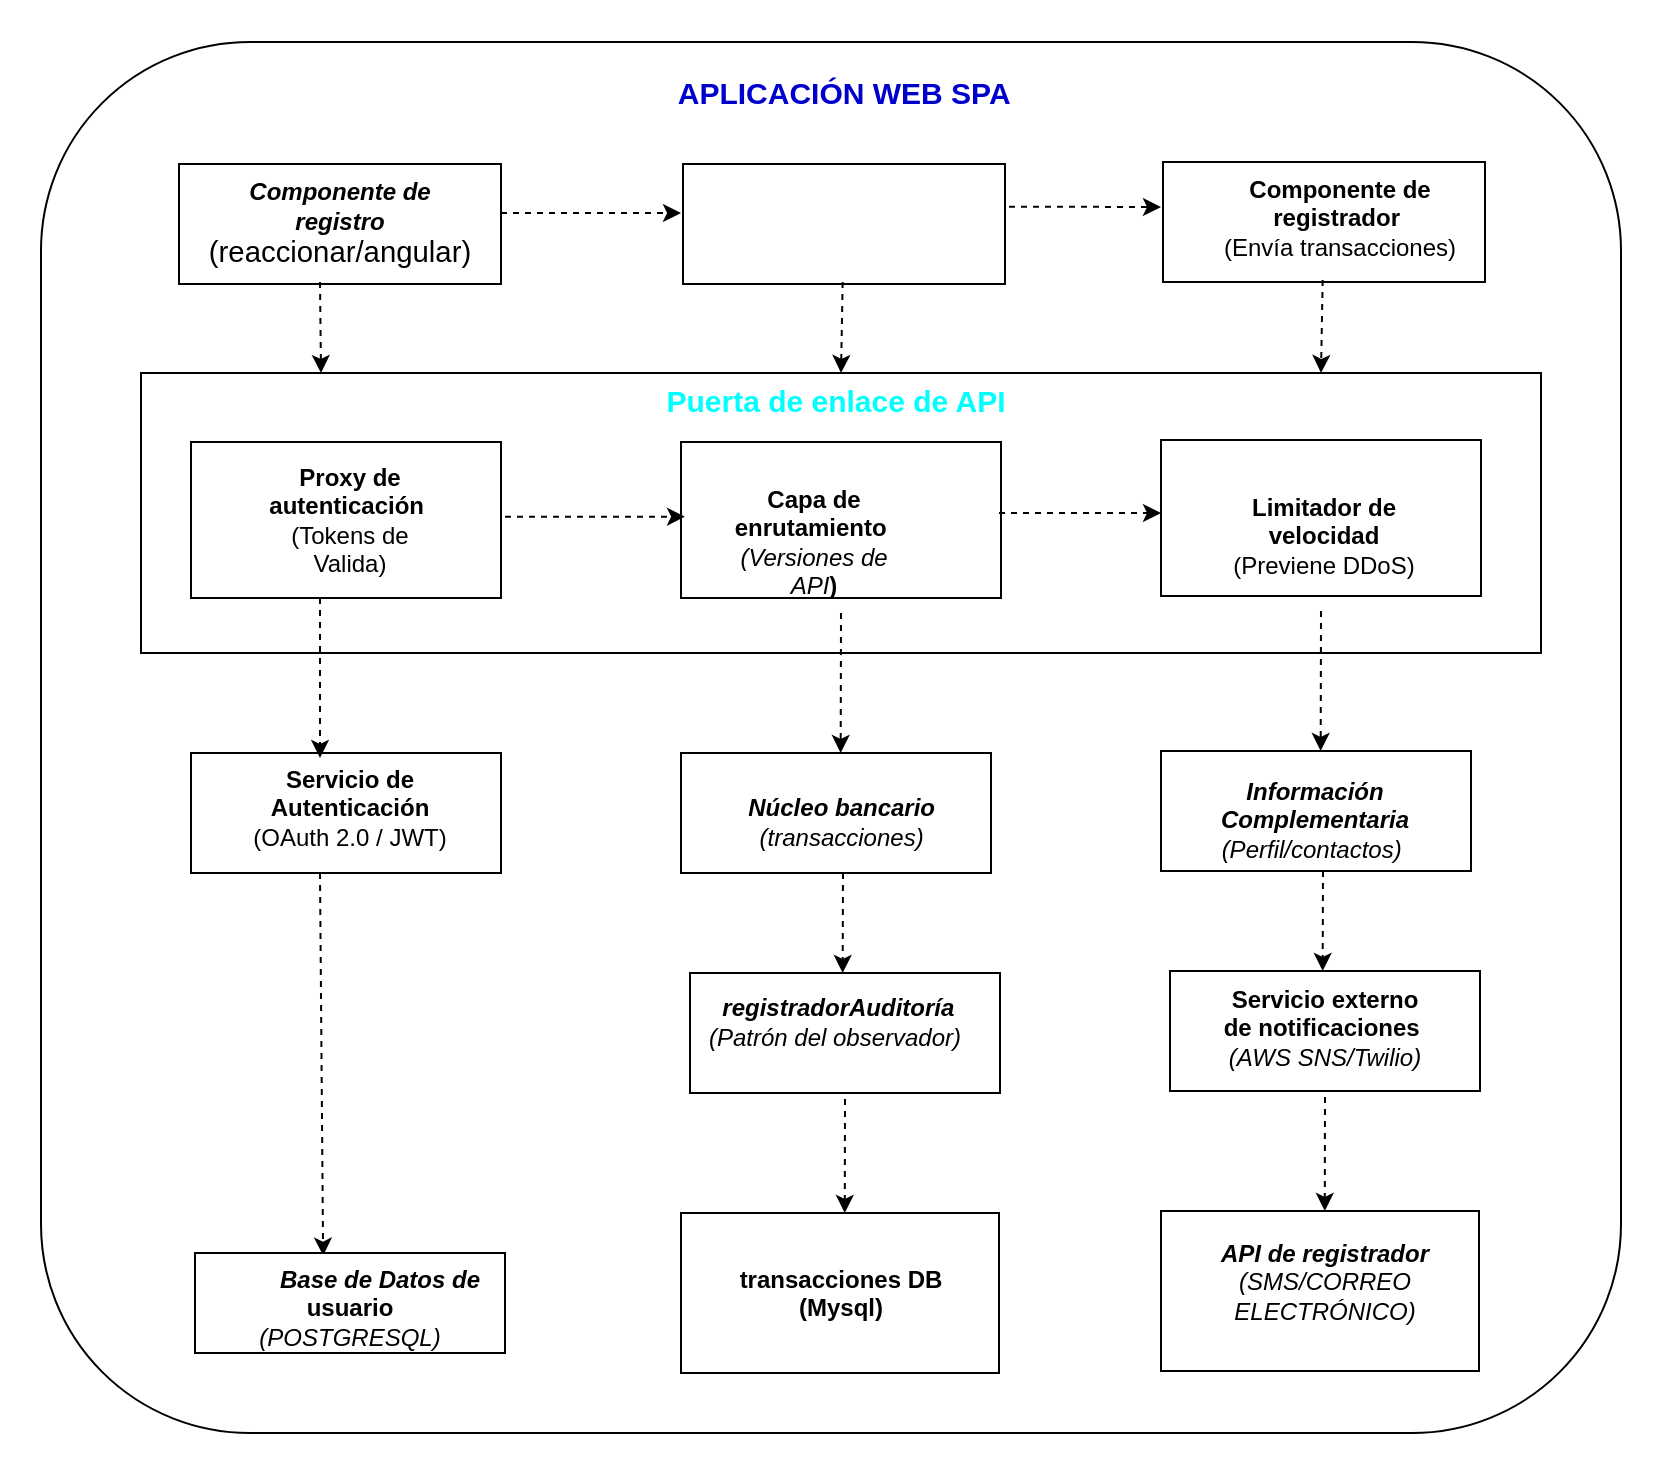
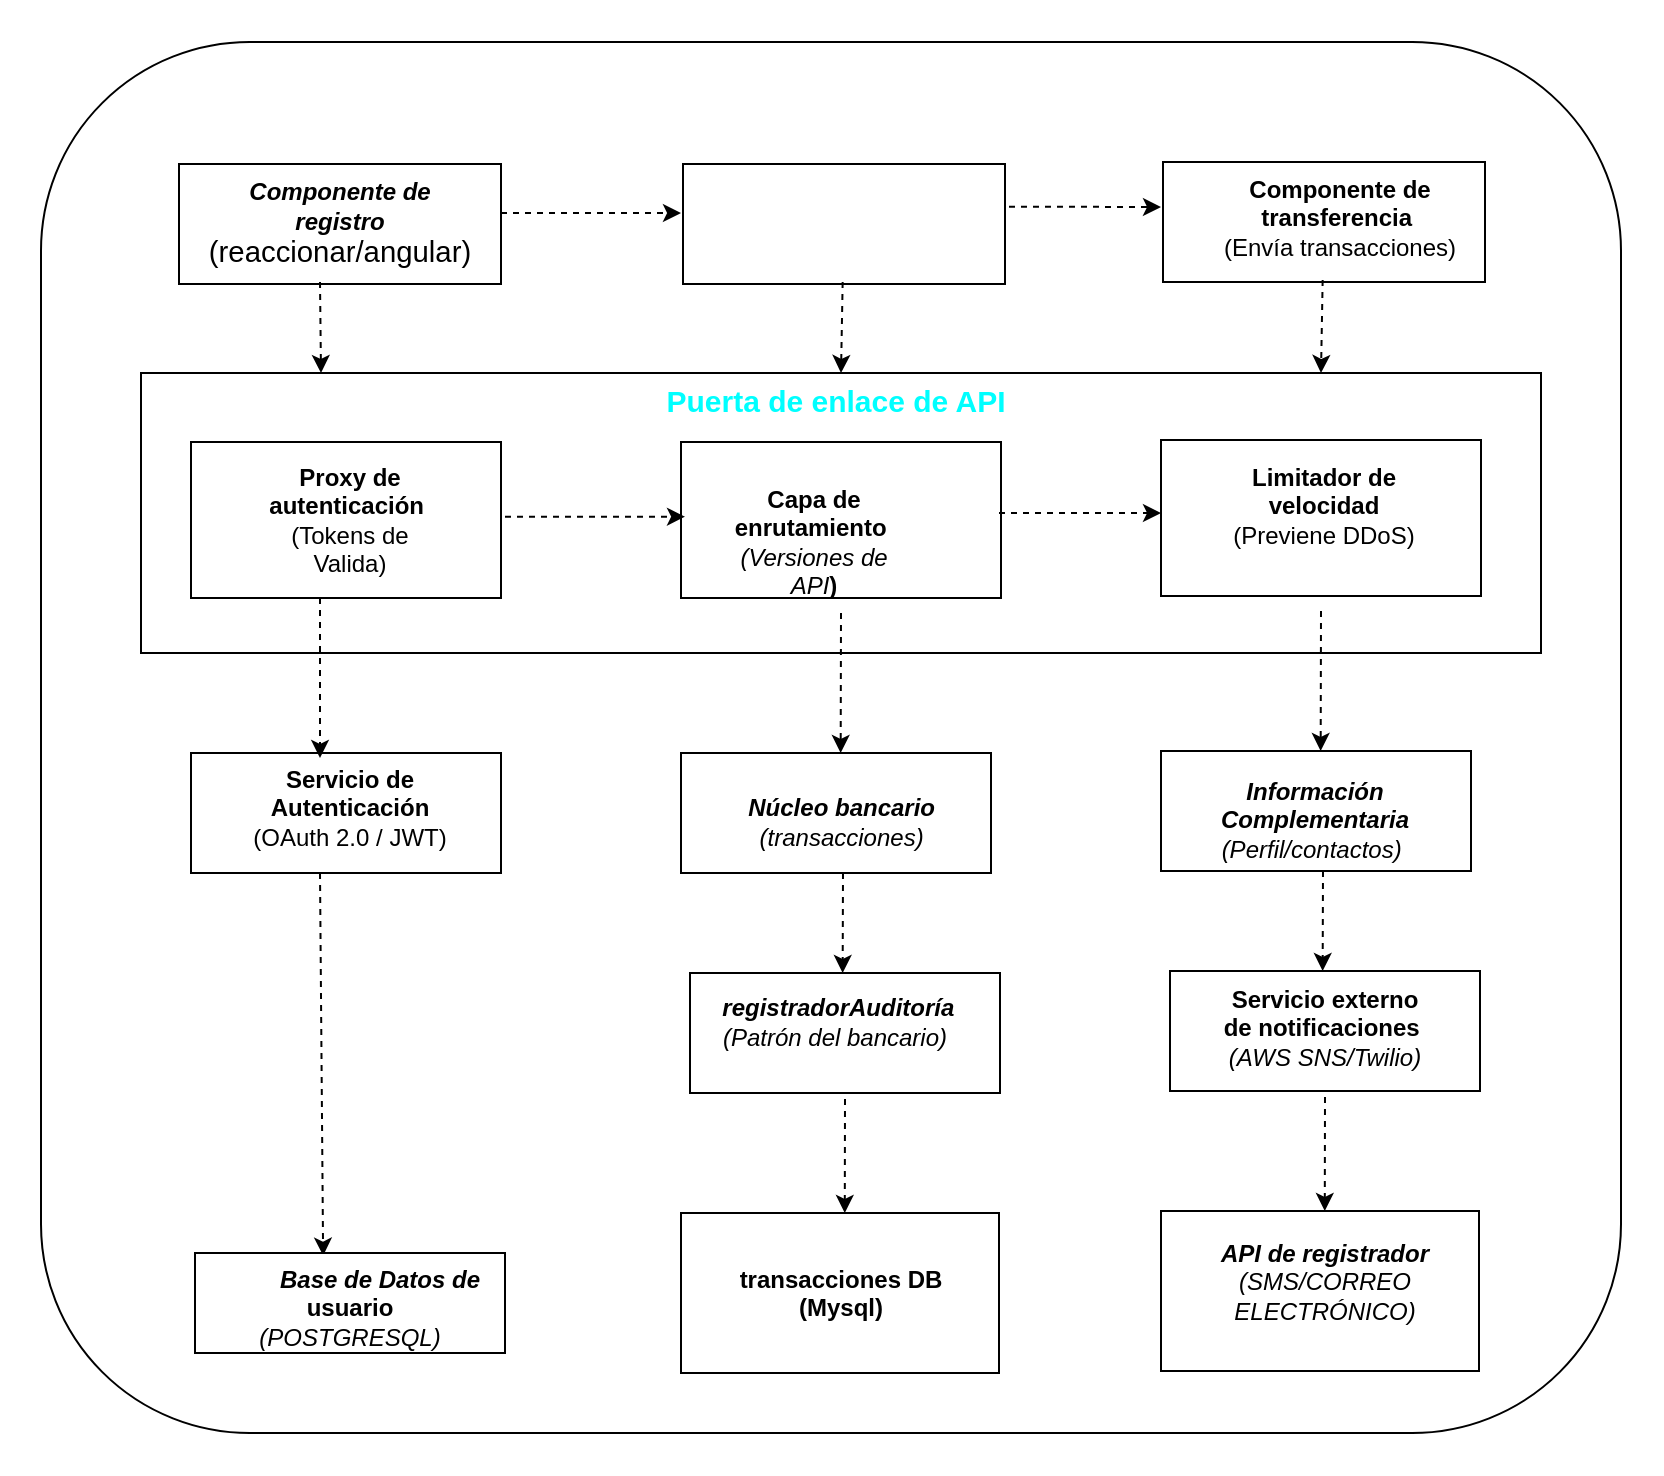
(840, 93) -> none
(1341, 235) -> (1341, 235)
(1325, 521) -> (1325, 491)
(836, 1023) -> (836, 1023)
